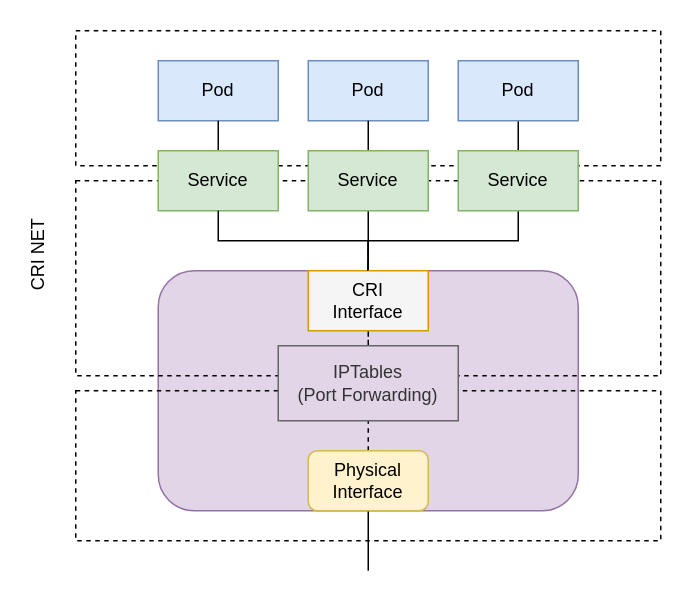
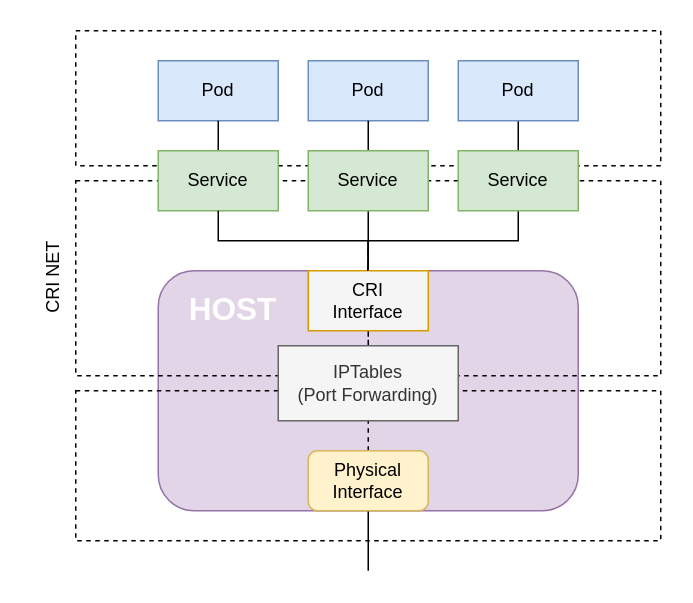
(38, 256) -> (53, 278)
none -> (233, 308)
(368, 383) -> (368, 383)
